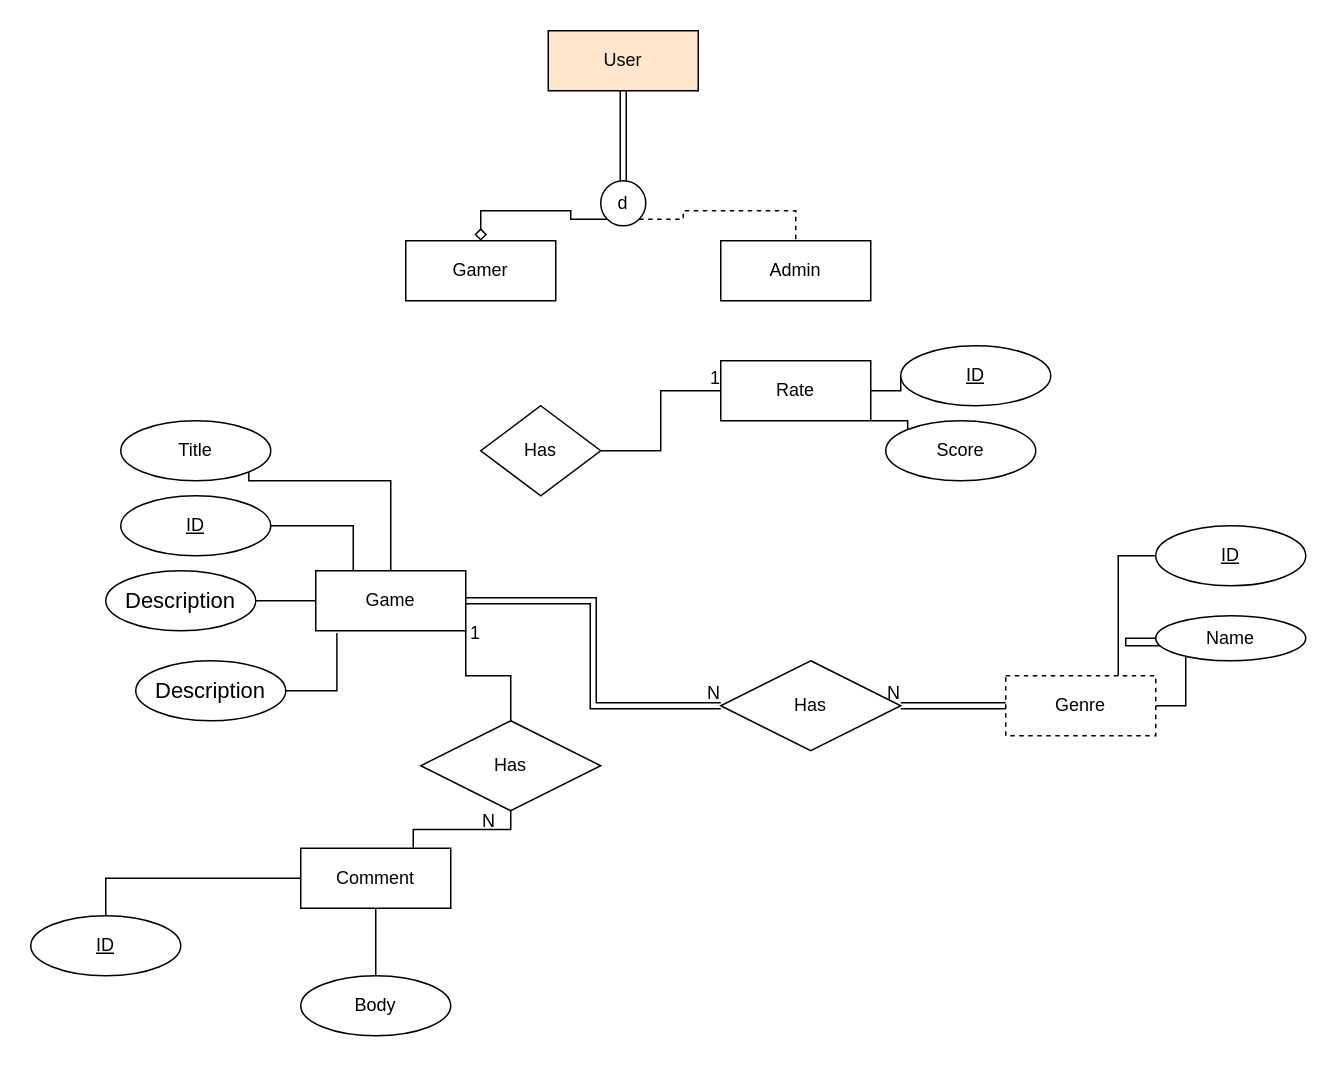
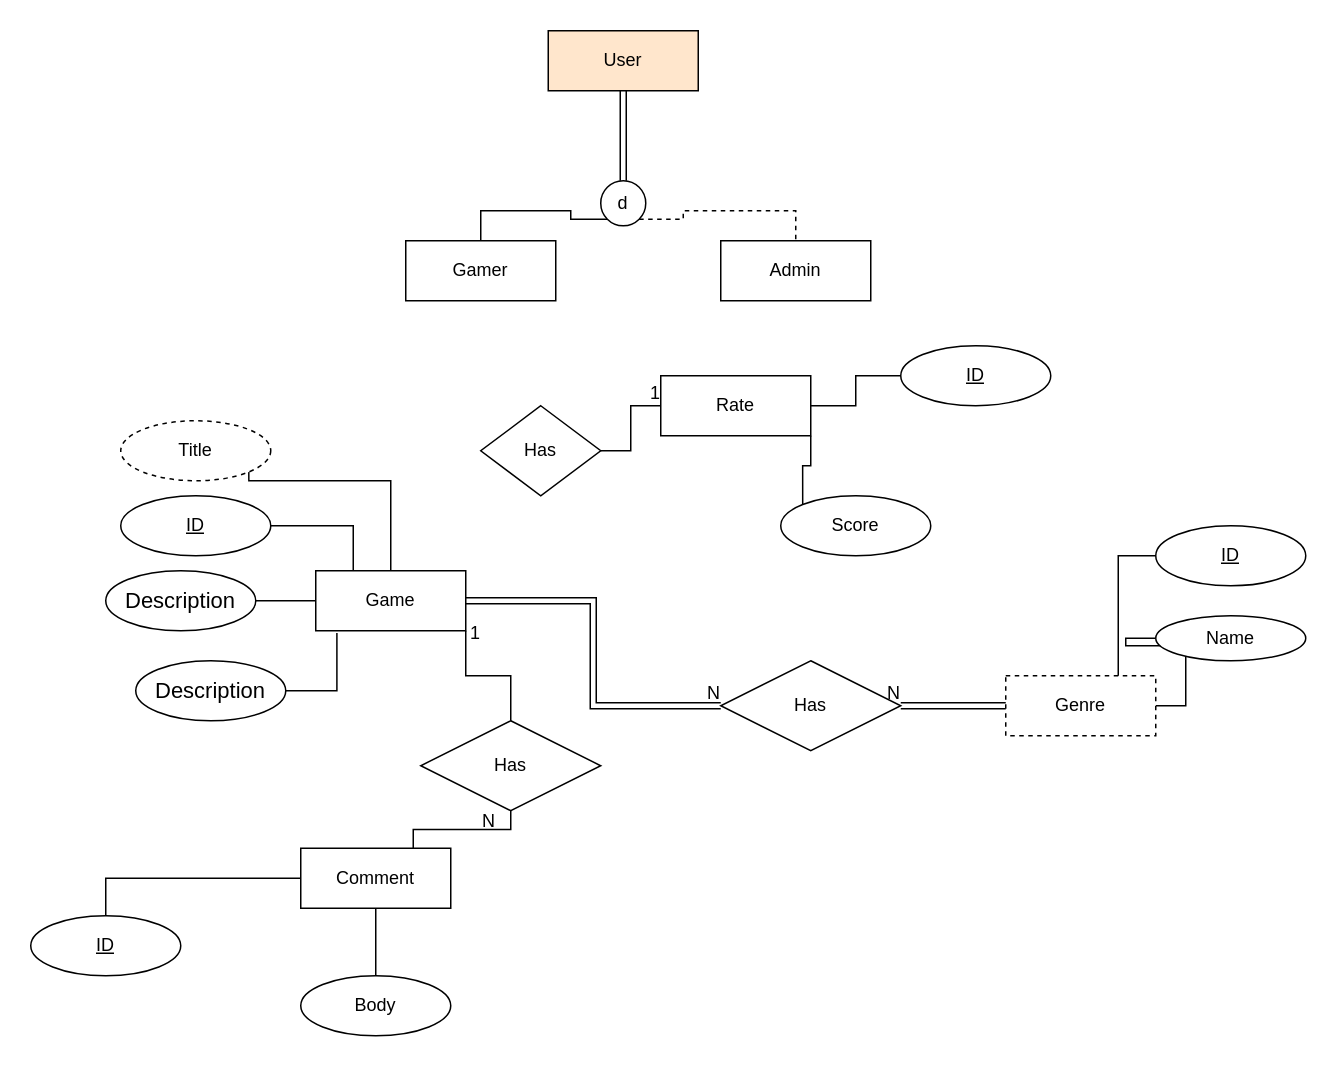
(481, 228) -> (481, 234)
(796, 391) -> (736, 406)
(196, 451) -> (196, 451)
(961, 451) -> (856, 526)
